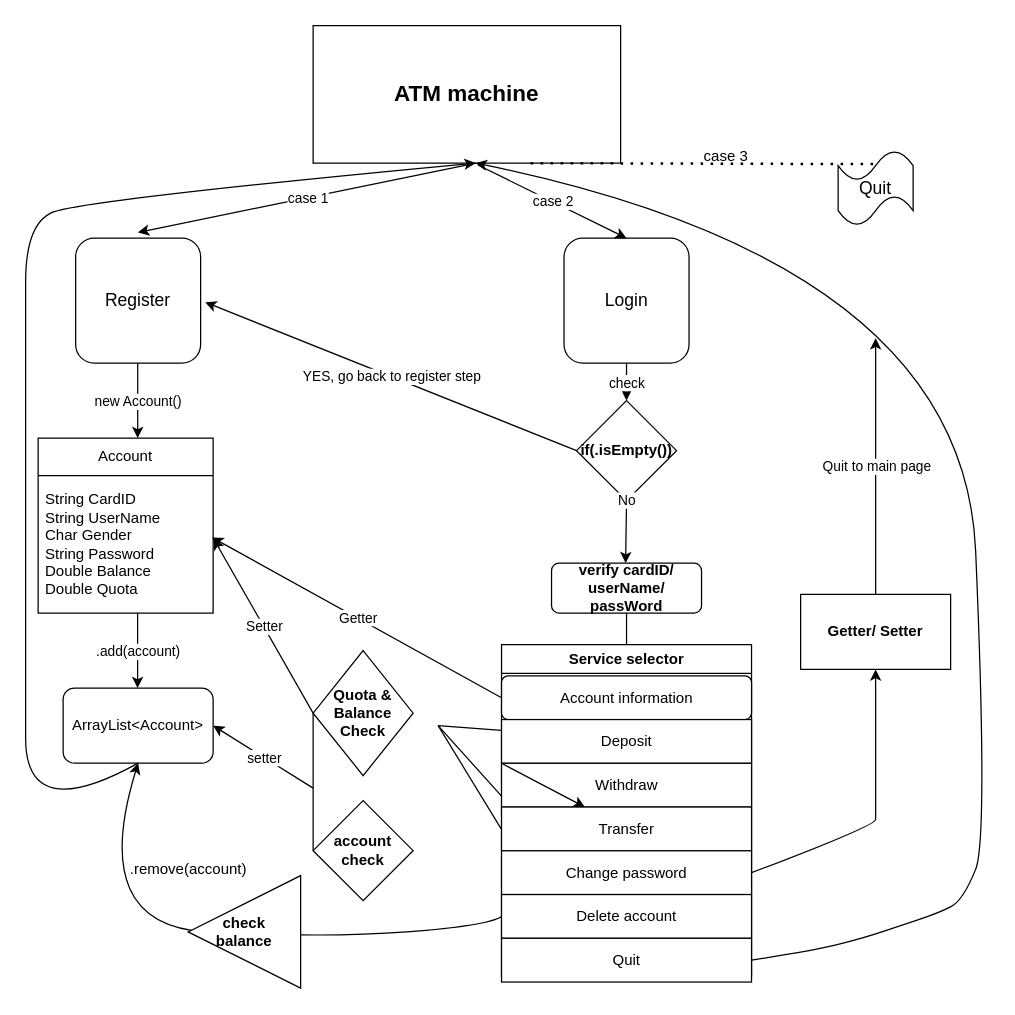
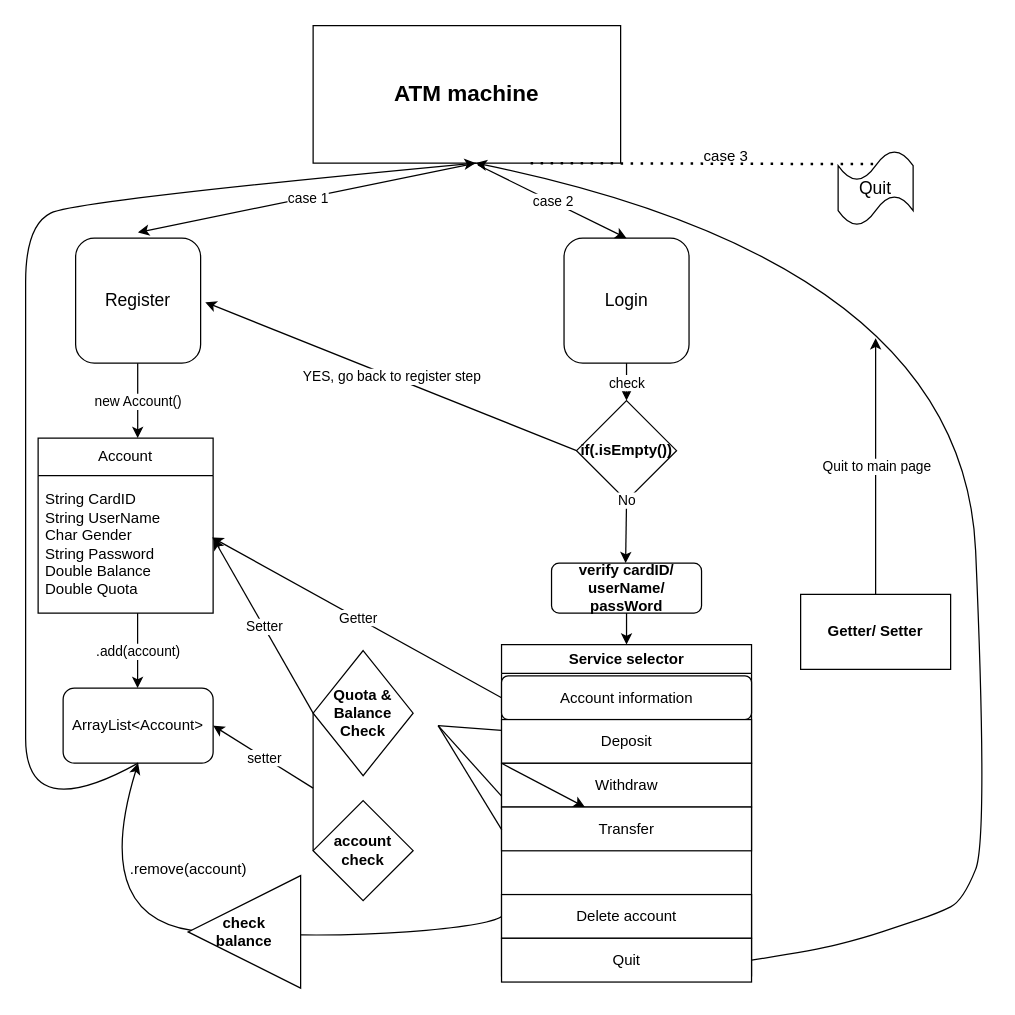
(627, 637) -> (627, 635)
(876, 818) -> none
(627, 873) -> none
